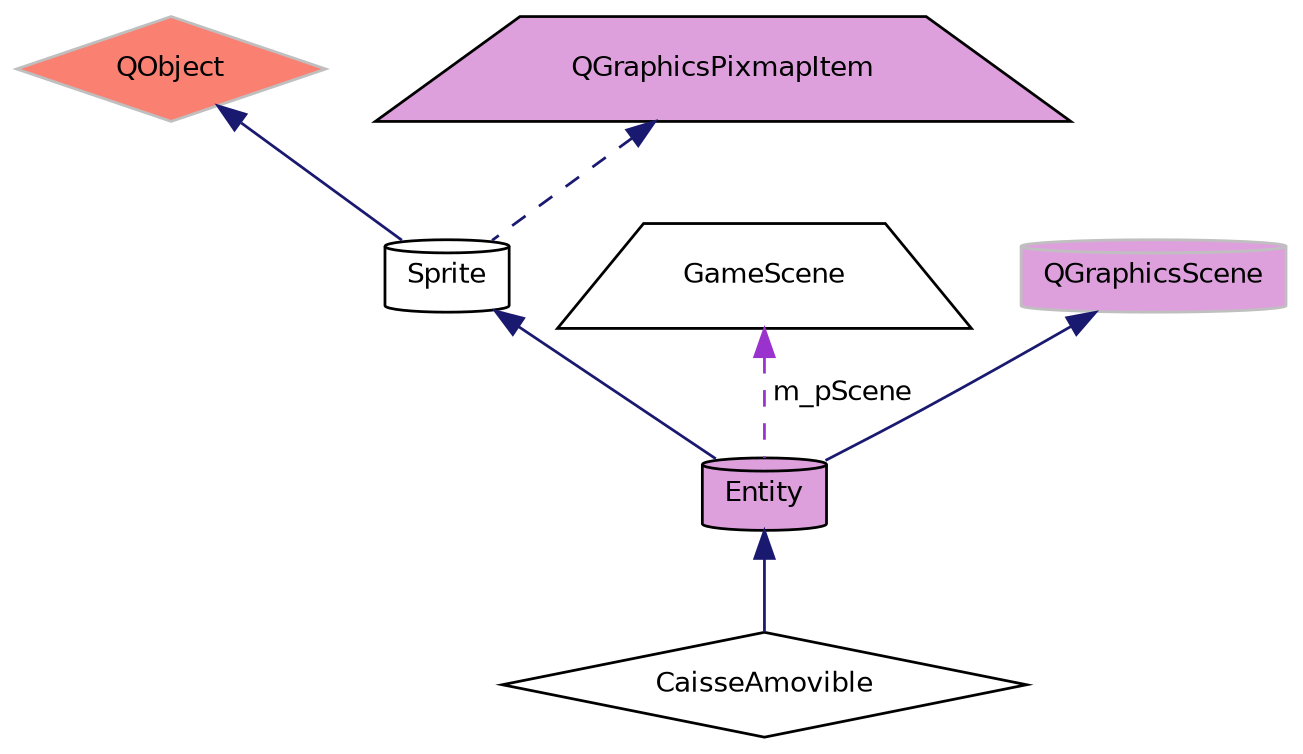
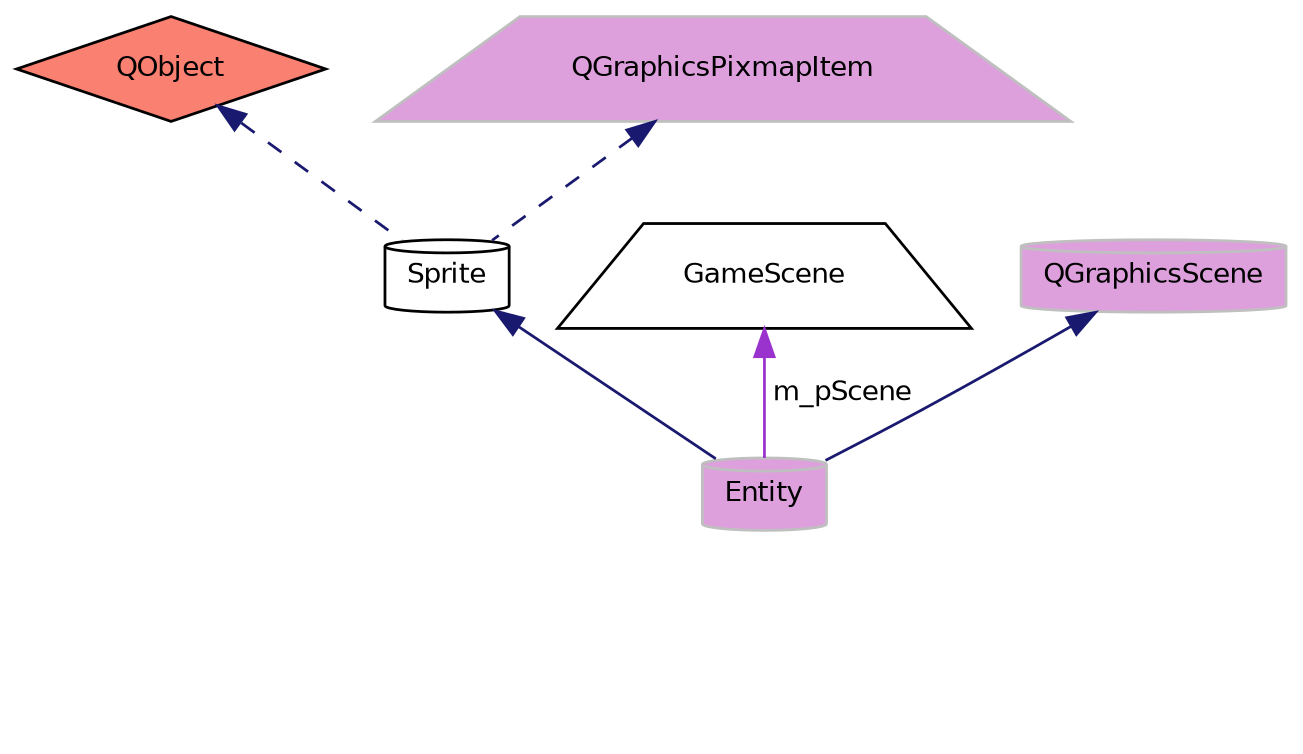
(171, 69) -> (171, 69)
(723, 69) -> (723, 69)
(322, 182) -> (322, 182)
(764, 407) -> (764, 407)
(764, 494) -> (764, 494)
(764, 685) -> none
